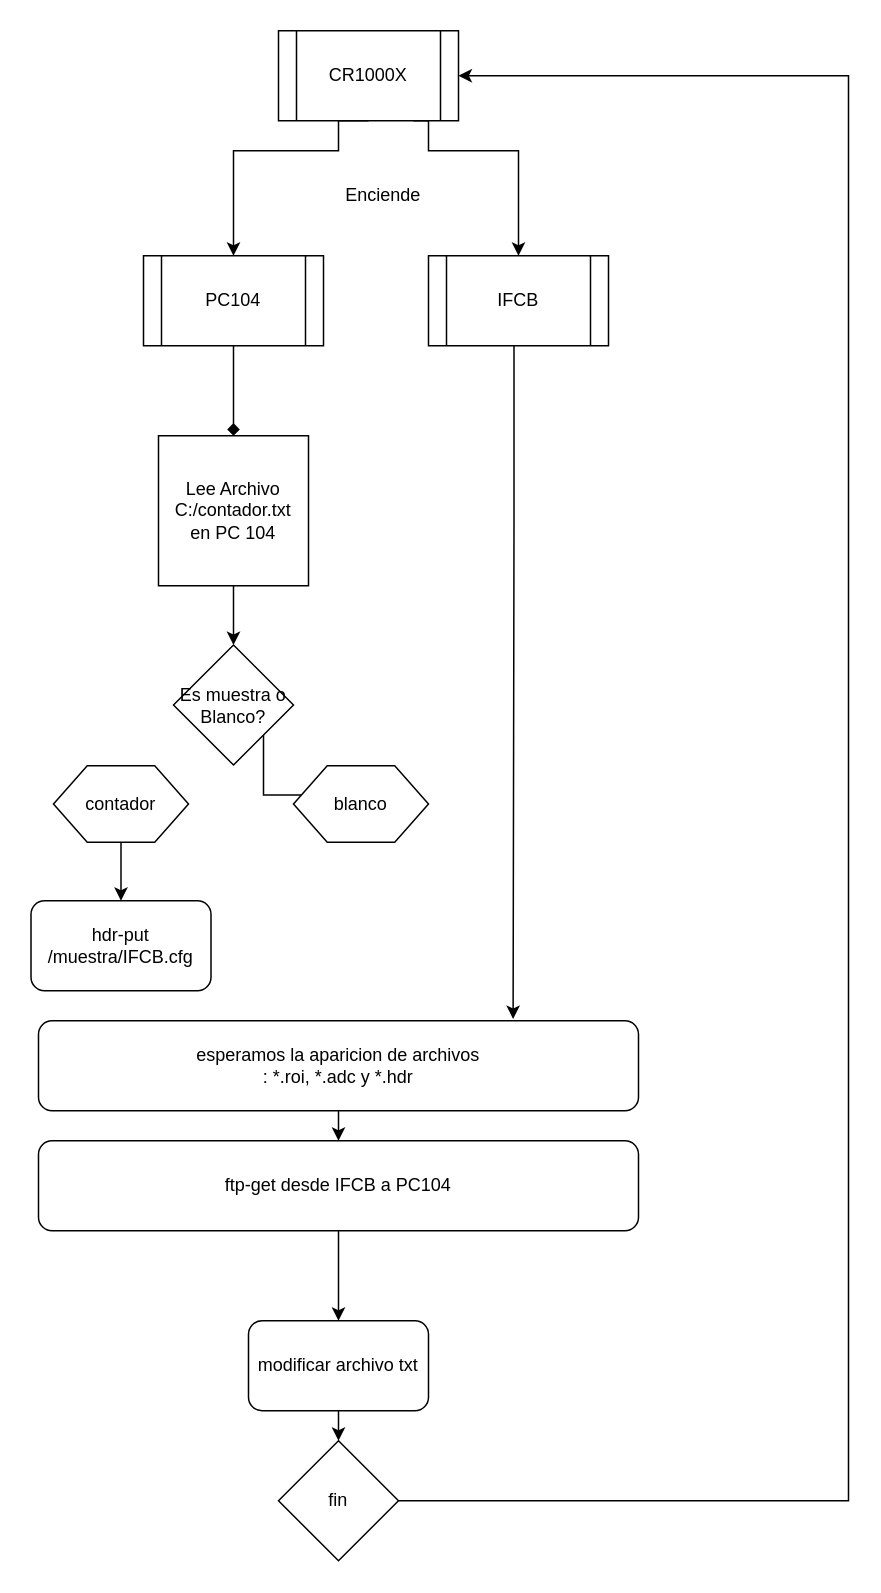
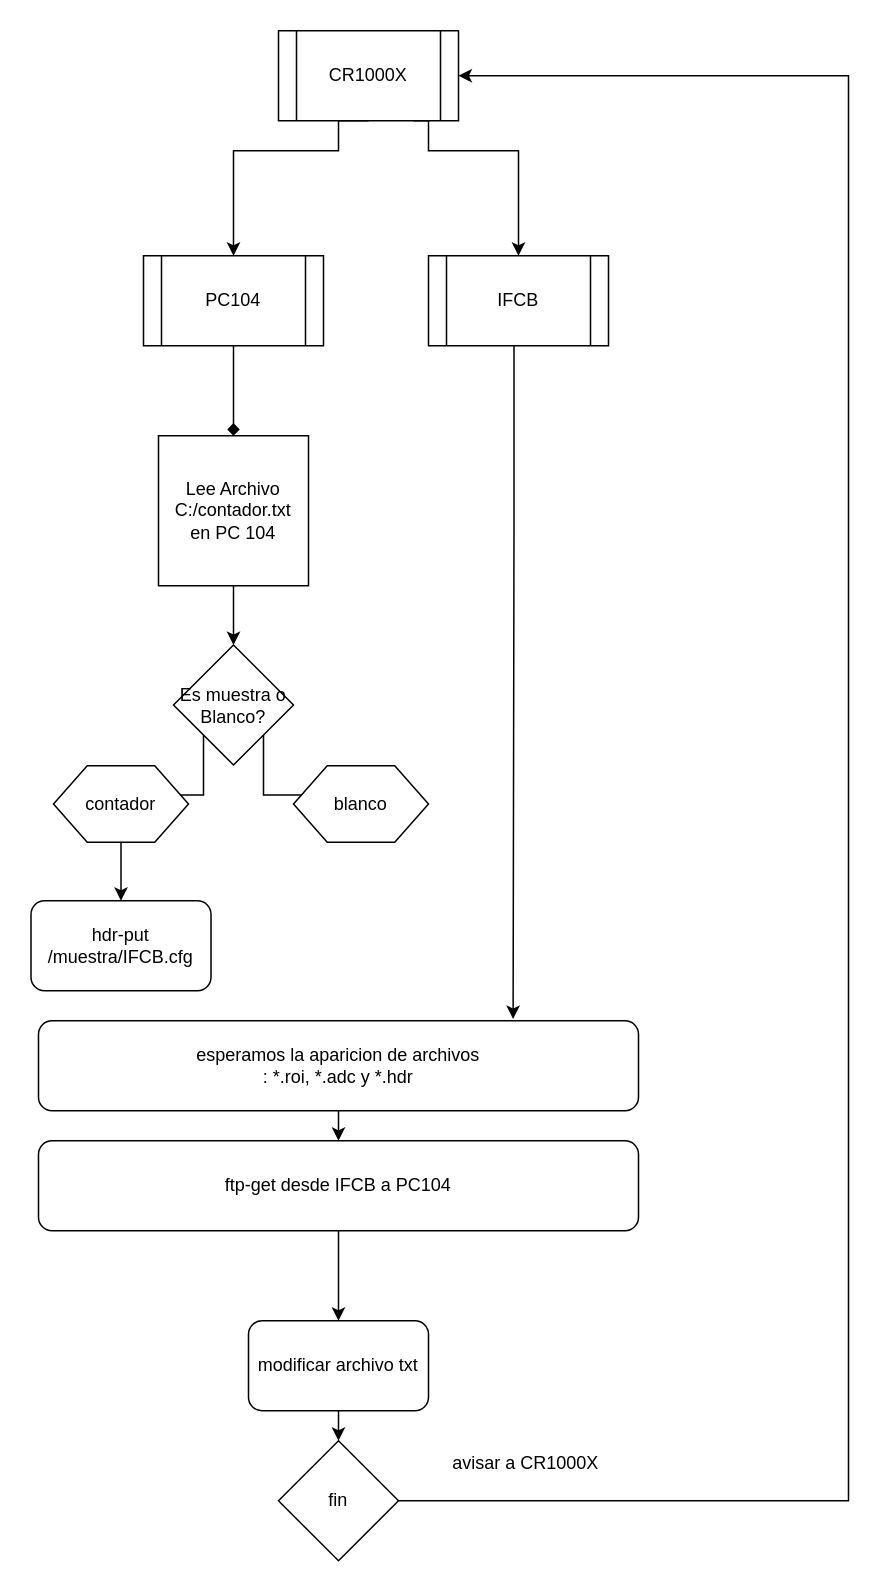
(383, 196) -> none
none -> (203, 777)
none -> (526, 1463)
